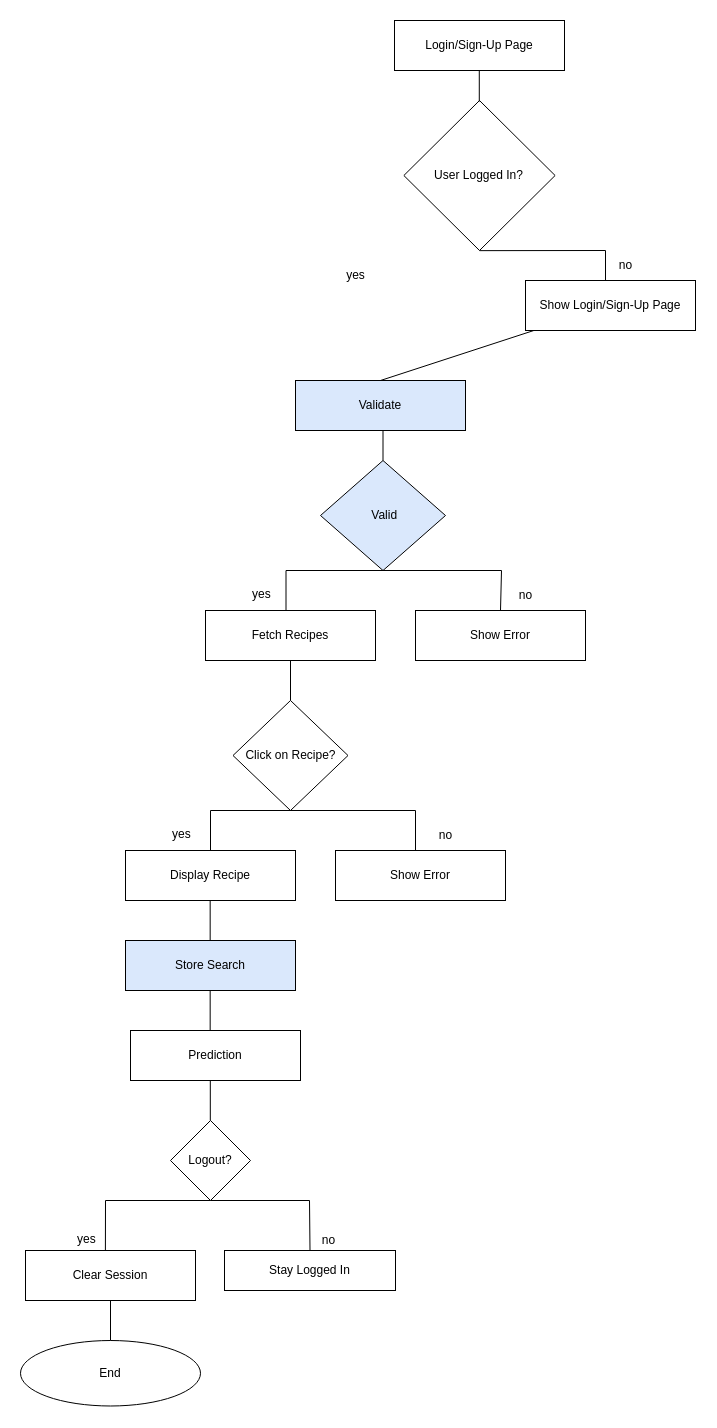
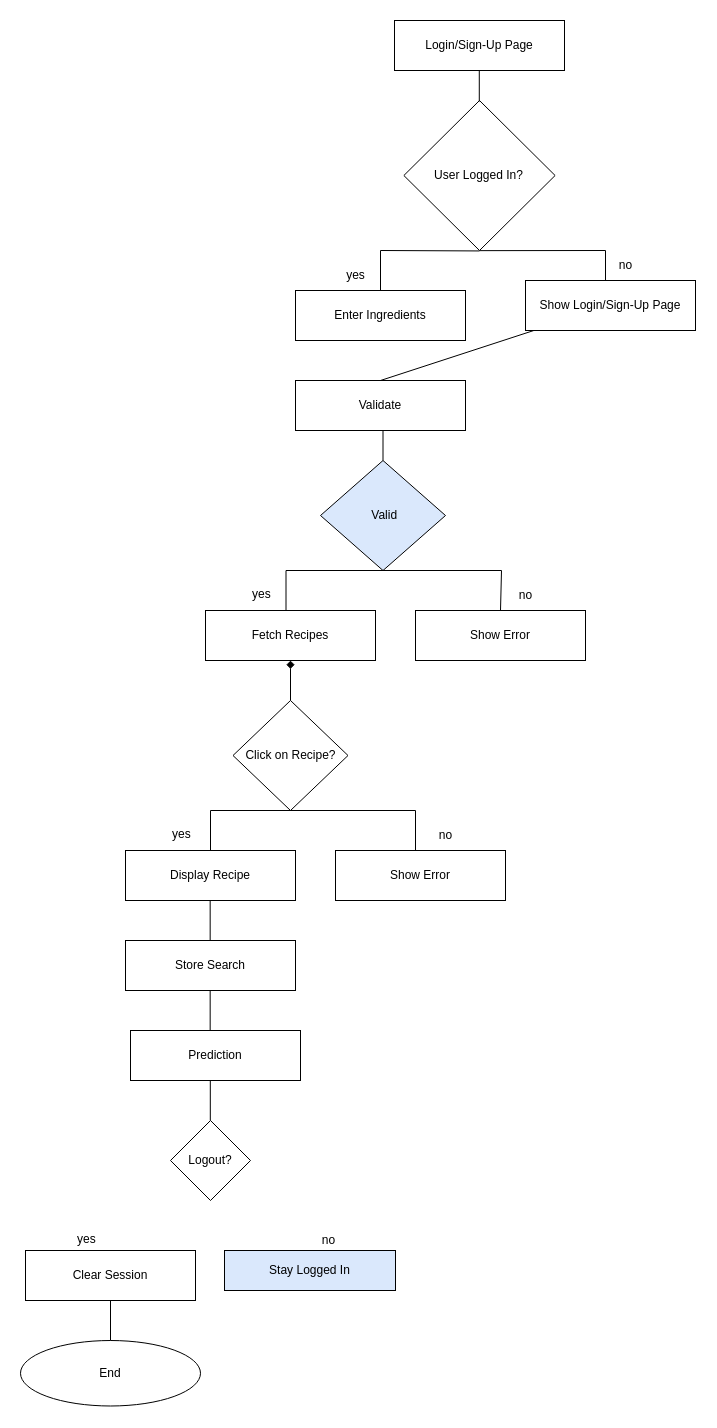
none -> (410, 251)
none -> (381, 316)
(381, 406) -> (381, 406)
(291, 665) -> (291, 669)
(211, 966) -> (211, 966)
(132, 1201) -> none
(286, 1201) -> none
(310, 1271) -> (310, 1271)
